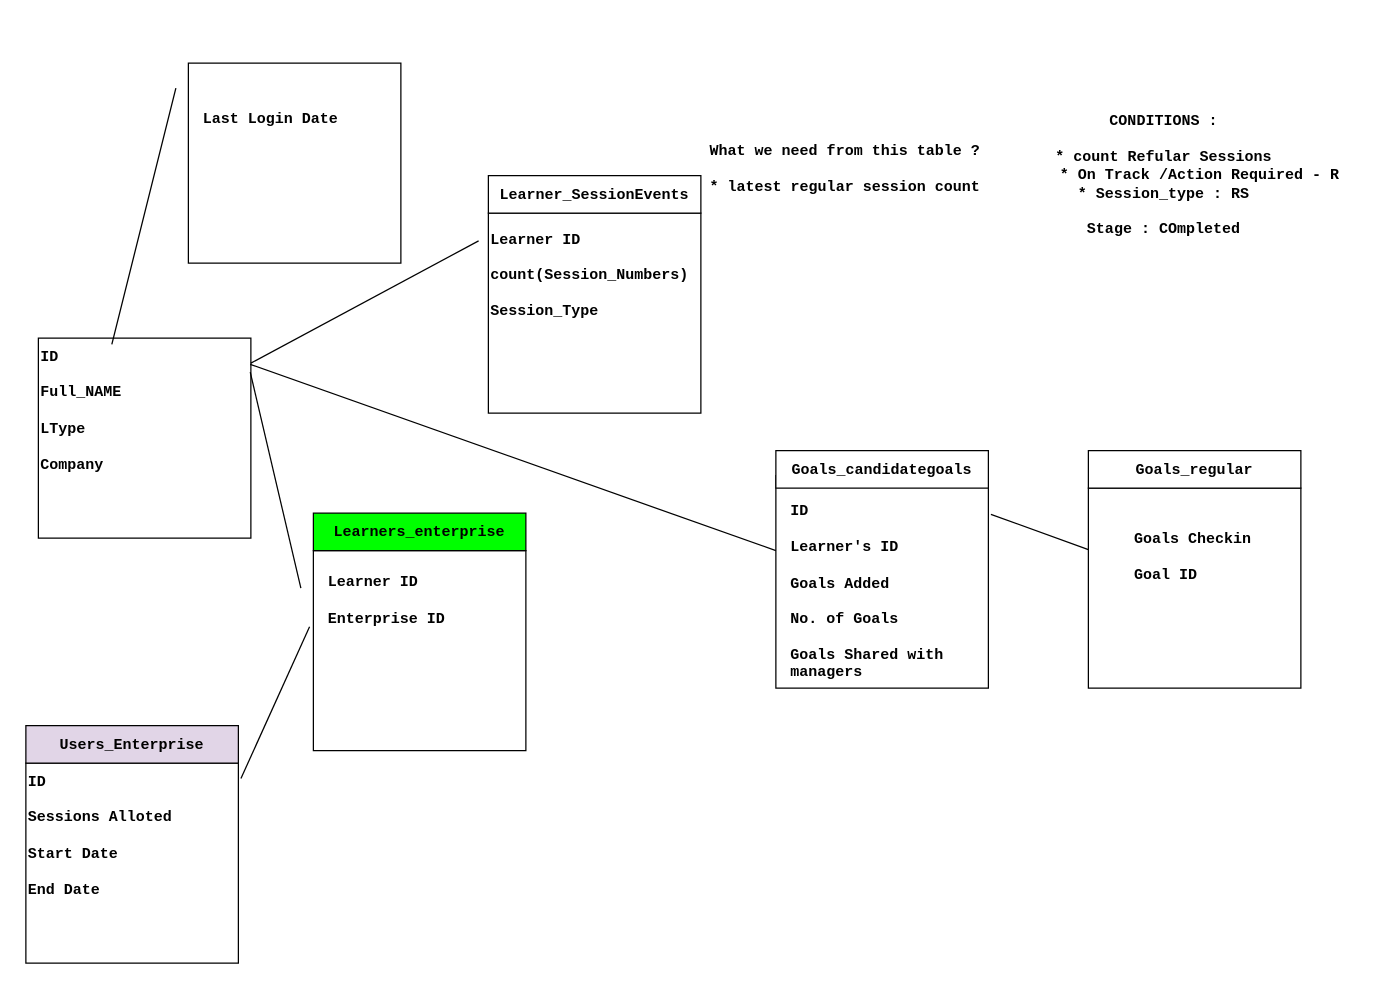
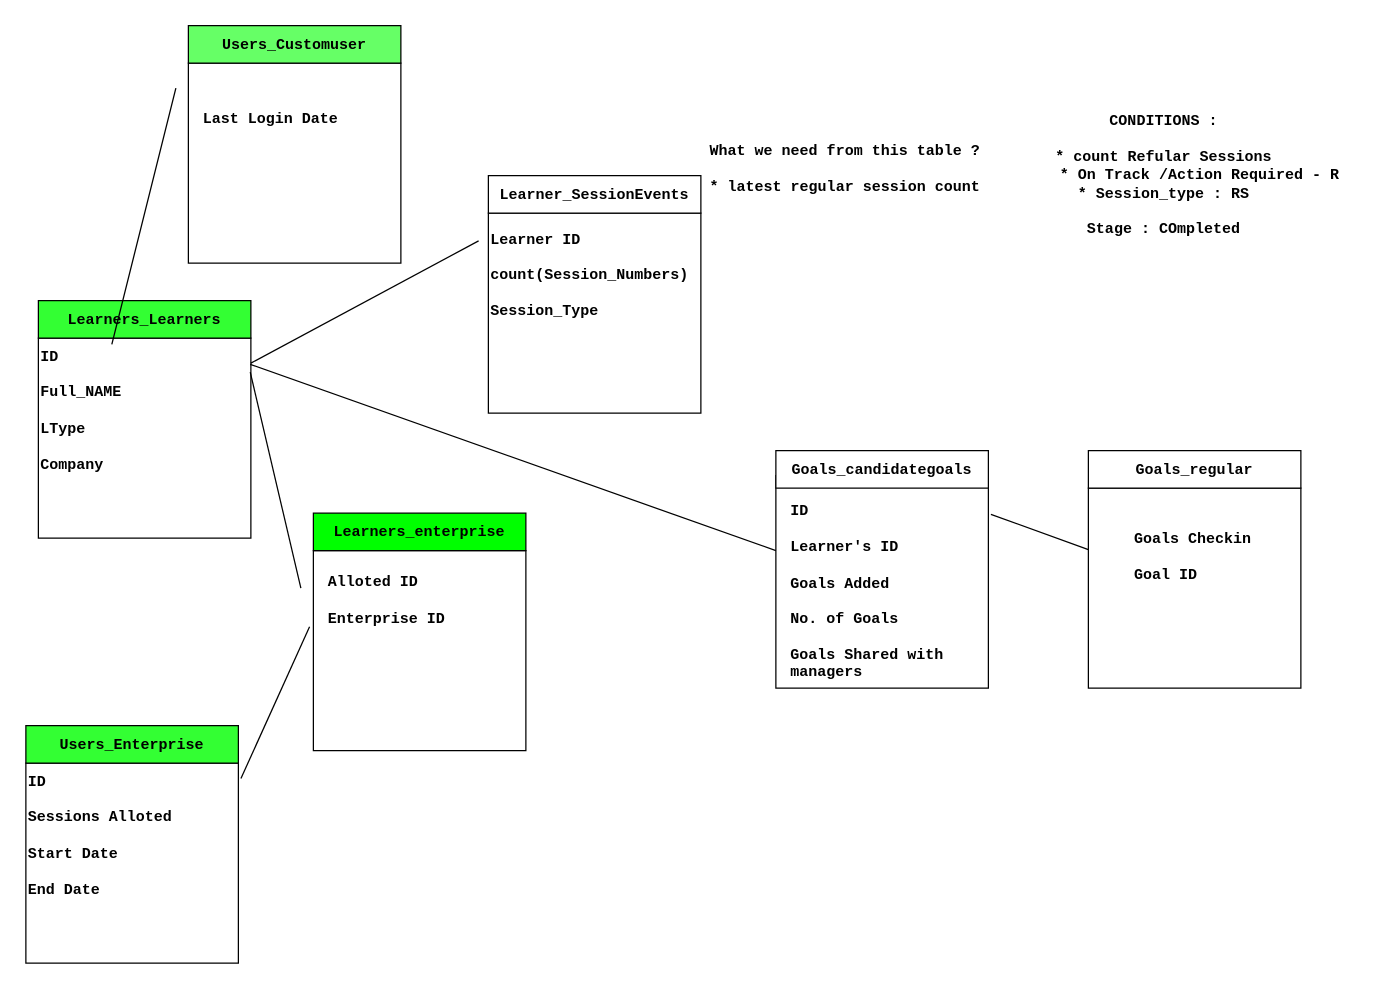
none -> (294, 44)
none -> (144, 319)
(379, 601) -> (379, 601)
(132, 744) -> (132, 744)
